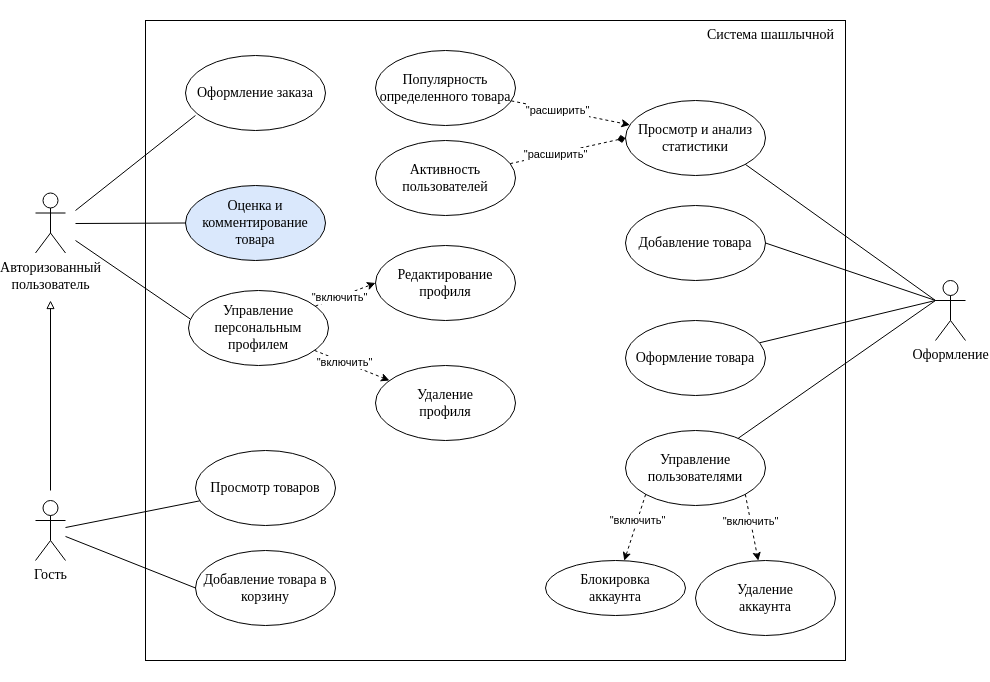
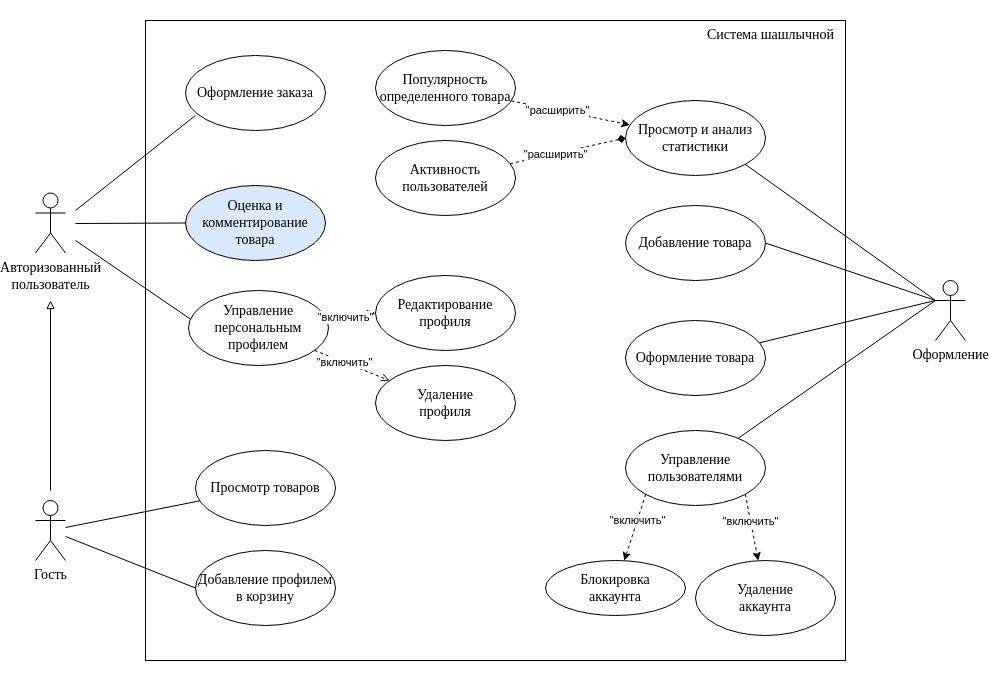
(446, 283) -> (446, 313)
(382, 377) -> (384, 378)
(266, 589) -> (266, 589)
